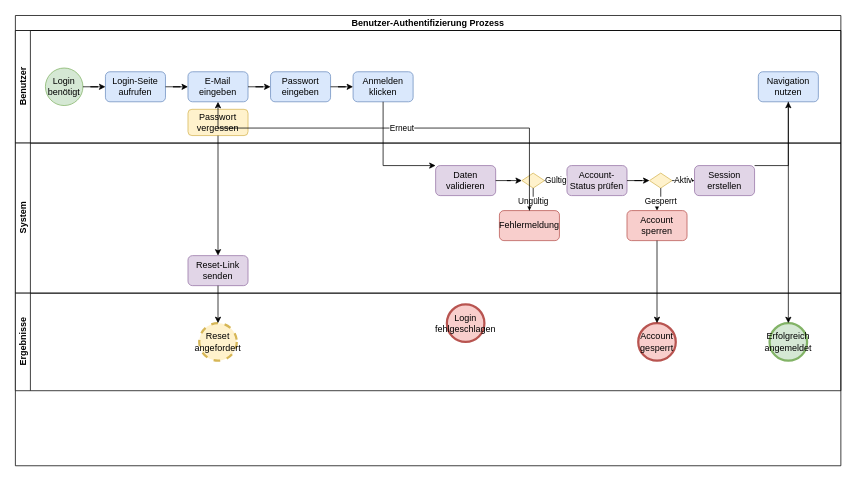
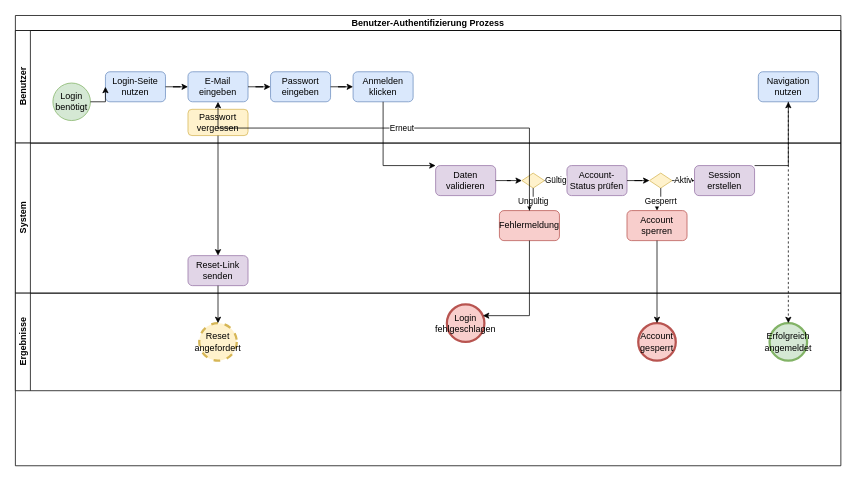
(64, 87) -> (72, 102)
(135, 87) -> (135, 87)
(788, 241) -> (788, 241)
none -> (529, 298)
